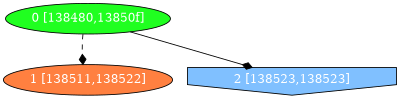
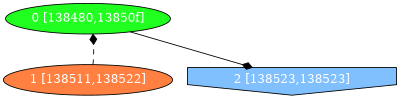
(82, 44) -> (94, 55)
